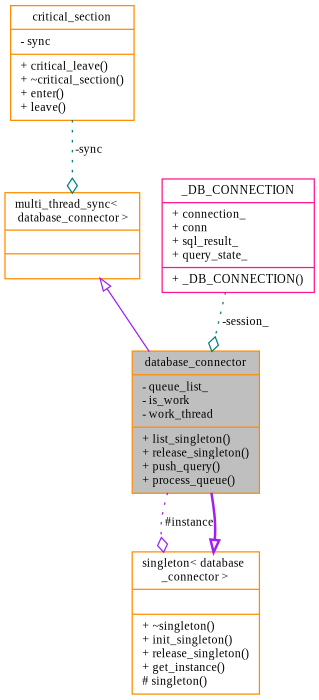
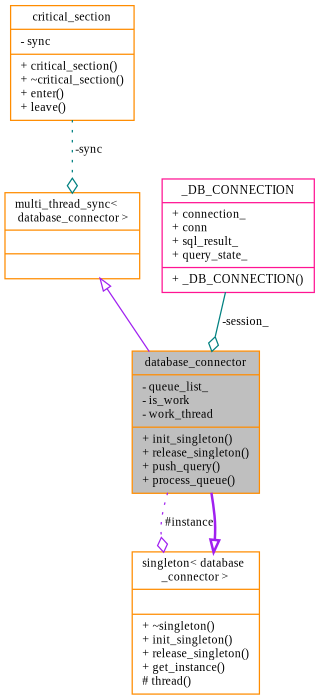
(64, 66) -> (69, 66)
(220, 314) -> (220, 314)
(186, 439) -> (188, 439)
(175, 681) -> (167, 681)
